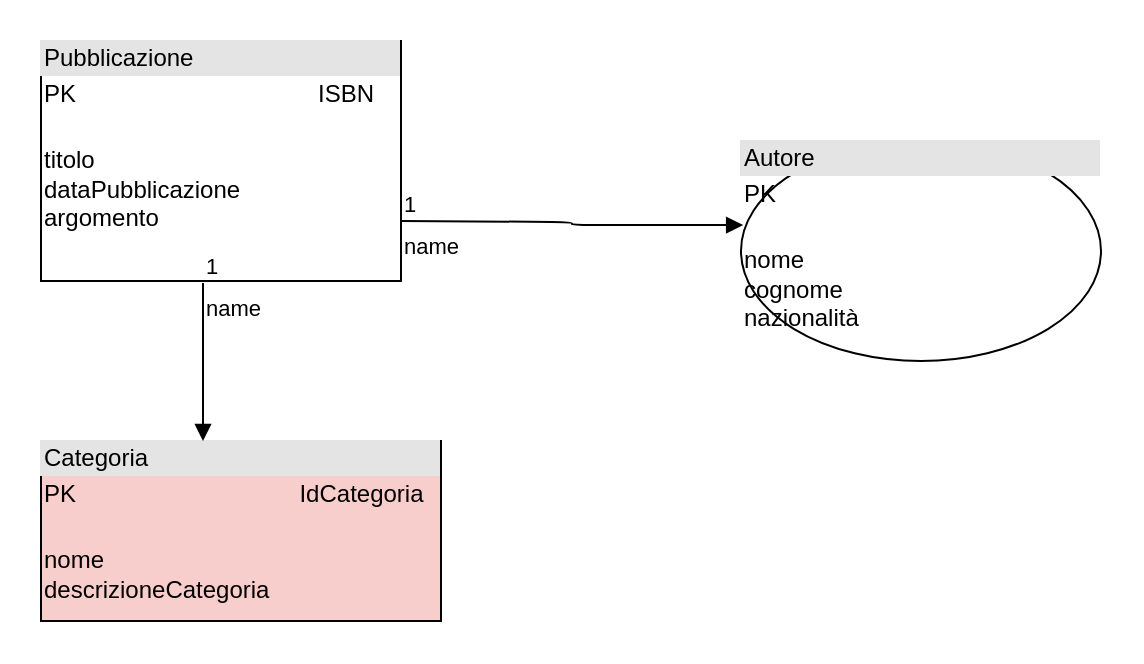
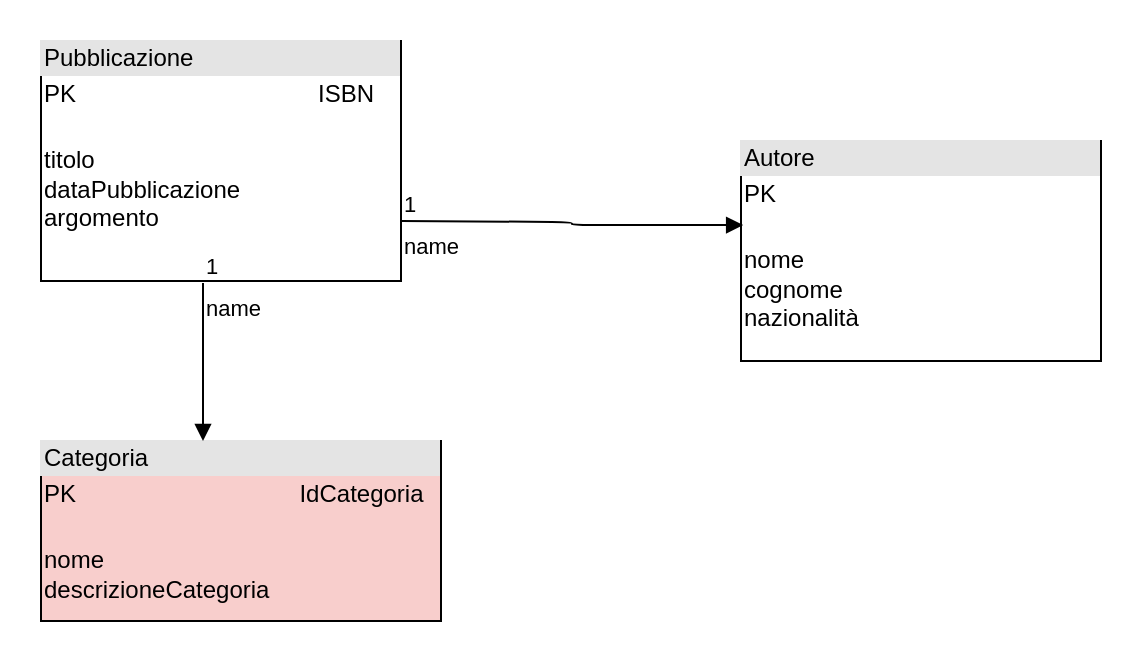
(921, 251) -> (921, 251)
